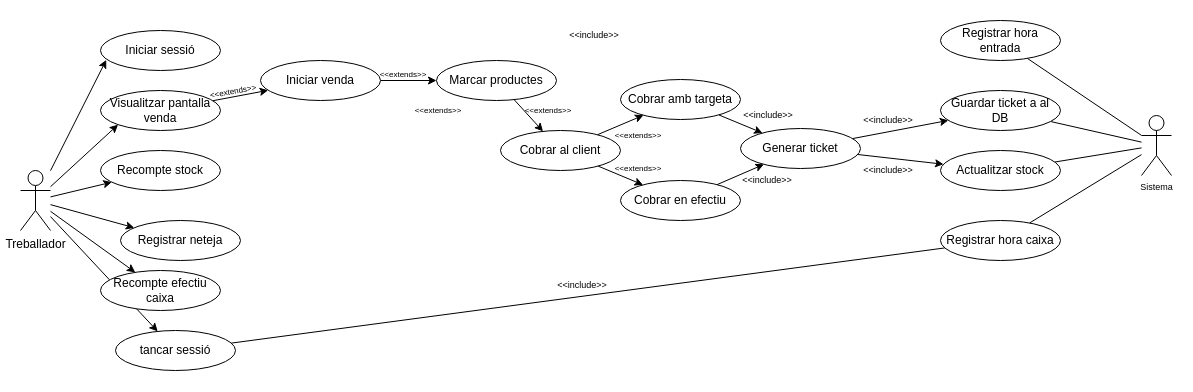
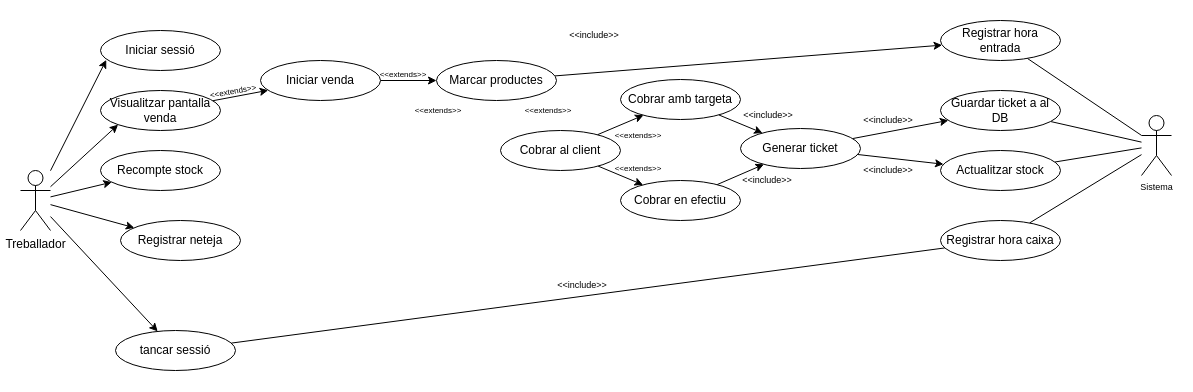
(526, 113) -> (745, 61)
(90, 240) -> none
(161, 291) -> none
